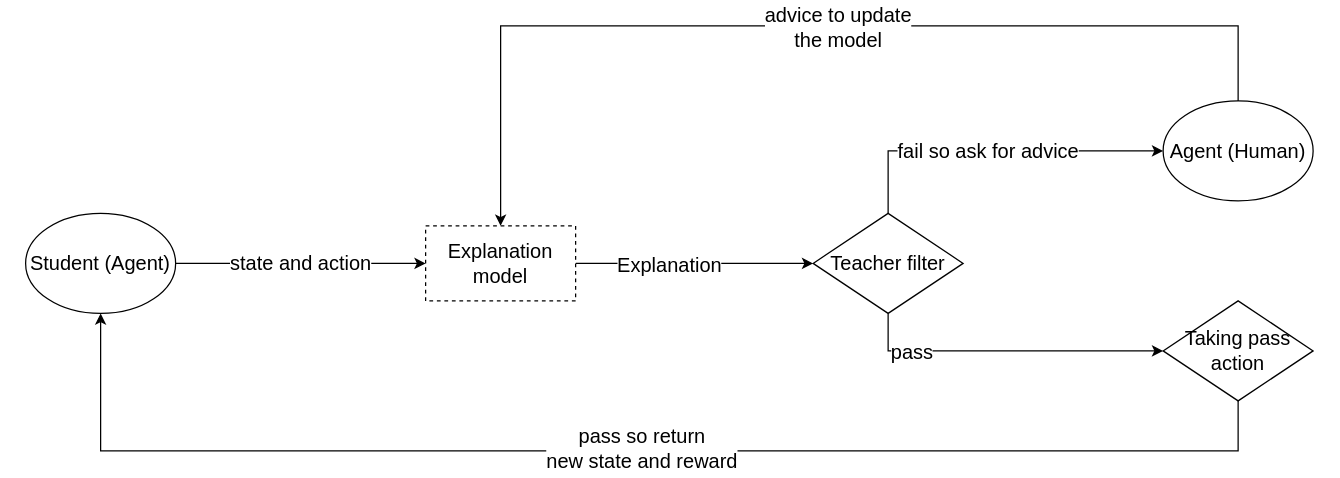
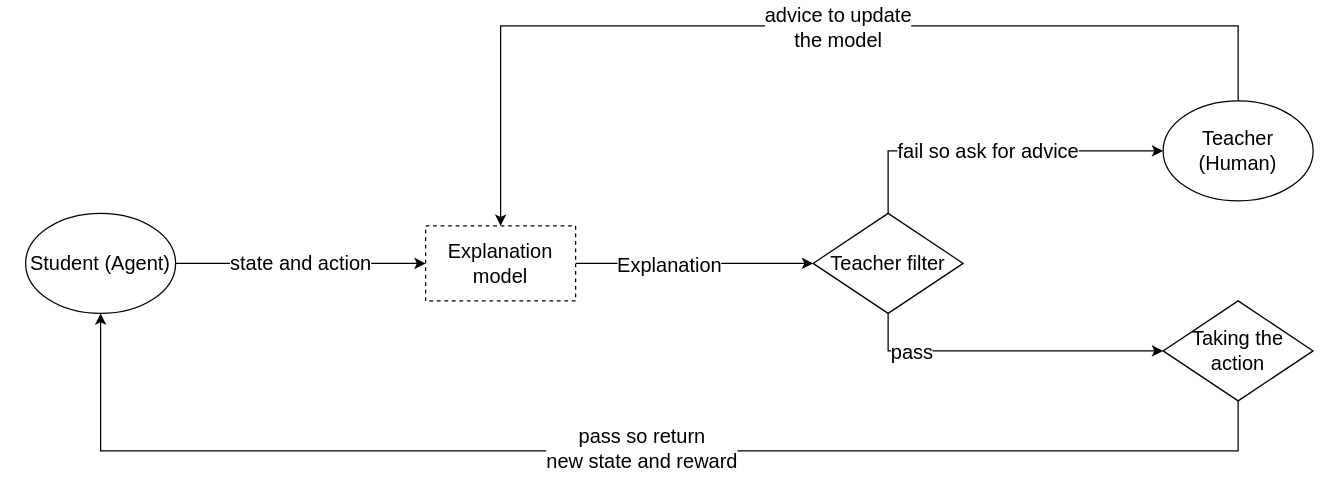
(1238, 151) -> (1238, 151)
(1238, 351) -> (1238, 351)
